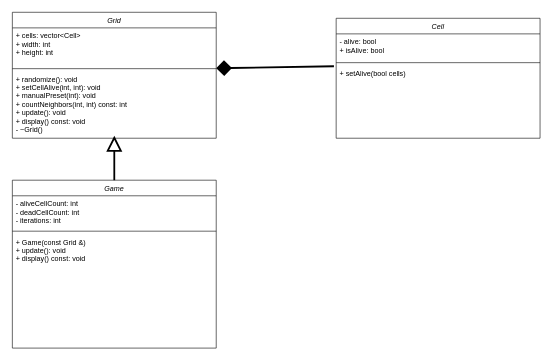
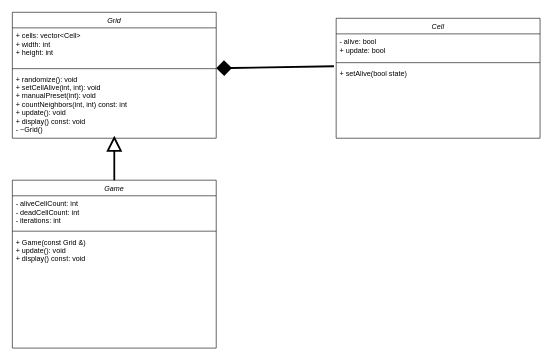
(360, 42) -> (360, 42)
(377, 73) -> (379, 73)
